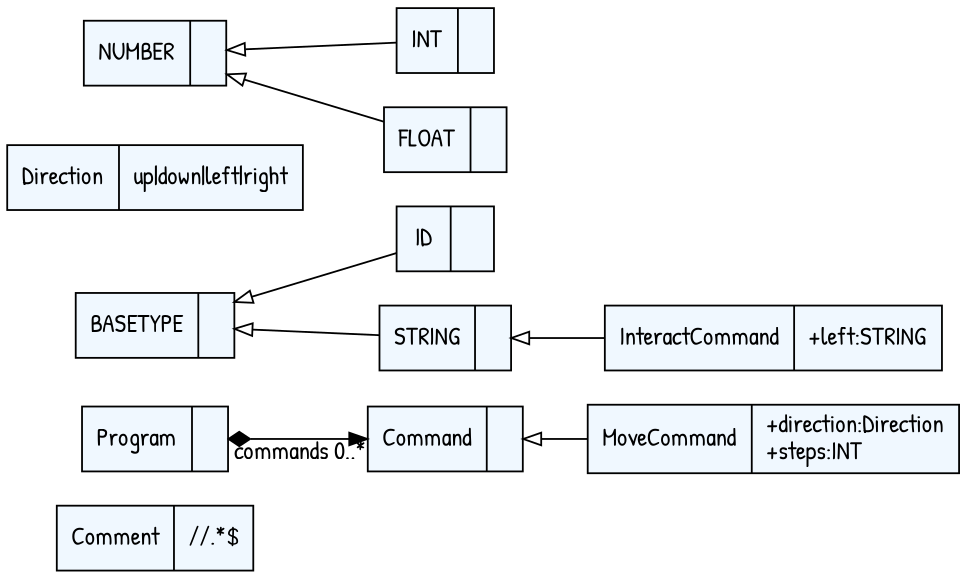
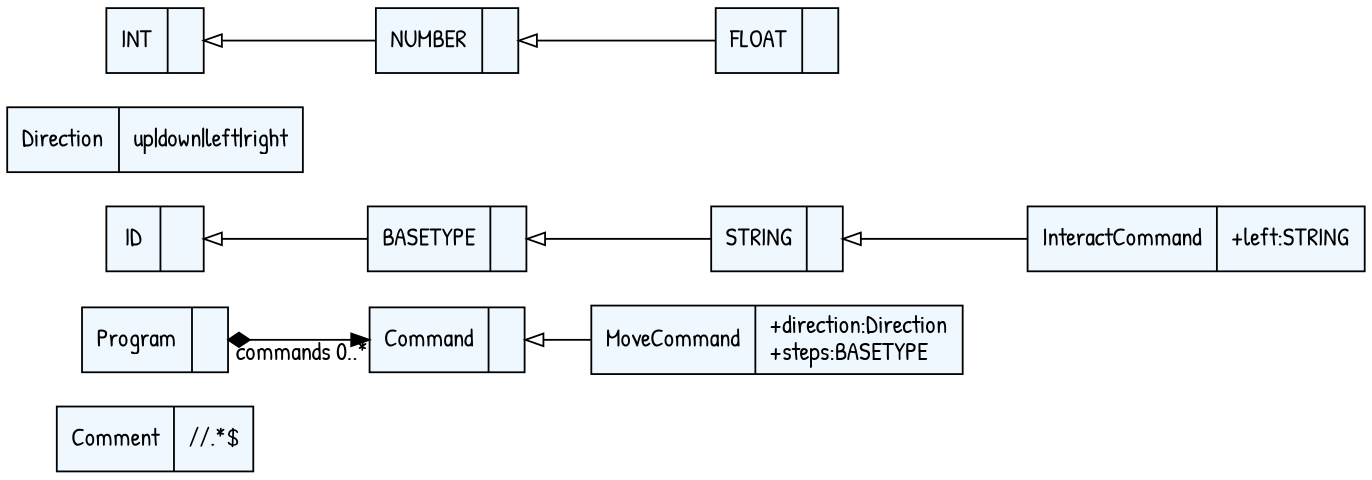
(321, 46) -> (299, 41)
(324, 275) -> (295, 239)
(815, 452) -> (849, 352)
